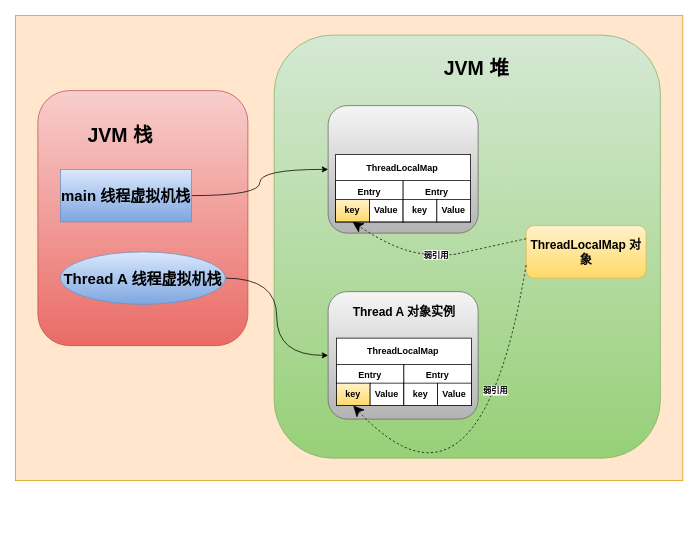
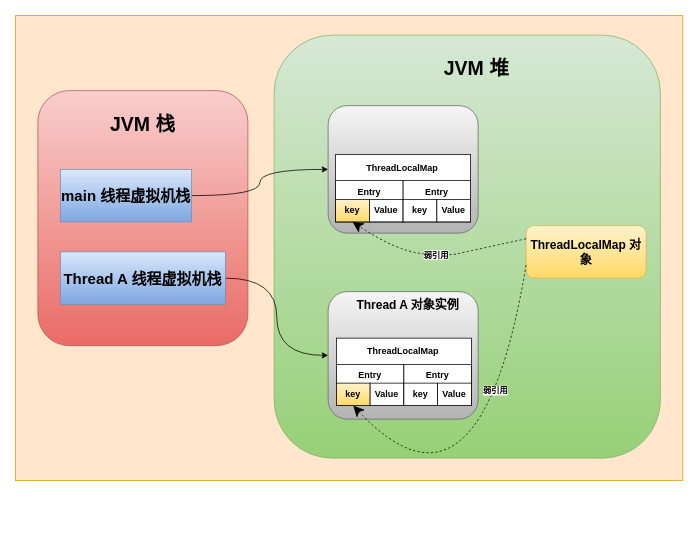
(120, 135) -> (143, 124)
(143, 278) -> (143, 278)
(404, 312) -> (408, 304)
